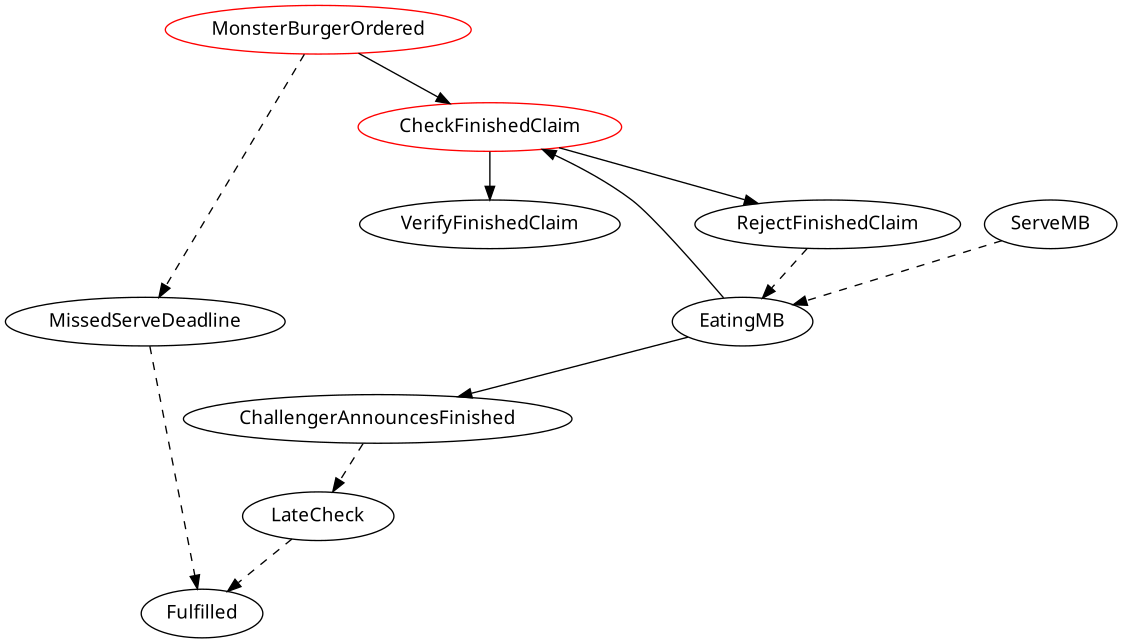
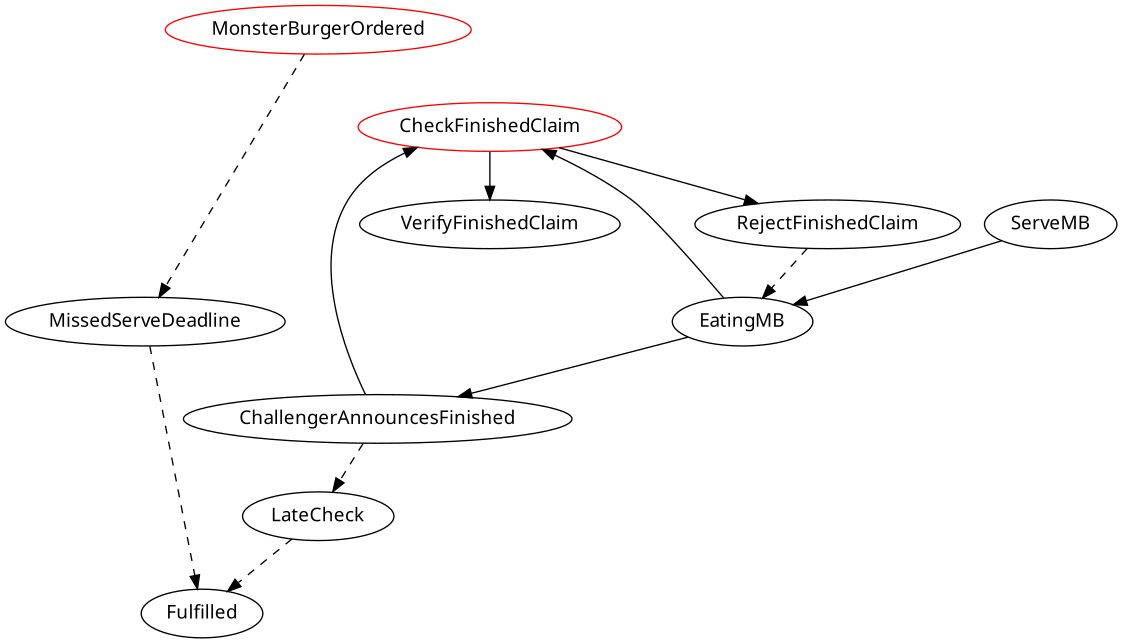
(398, 75) -> (332, 261)
(904, 271) -> (904, 271)
